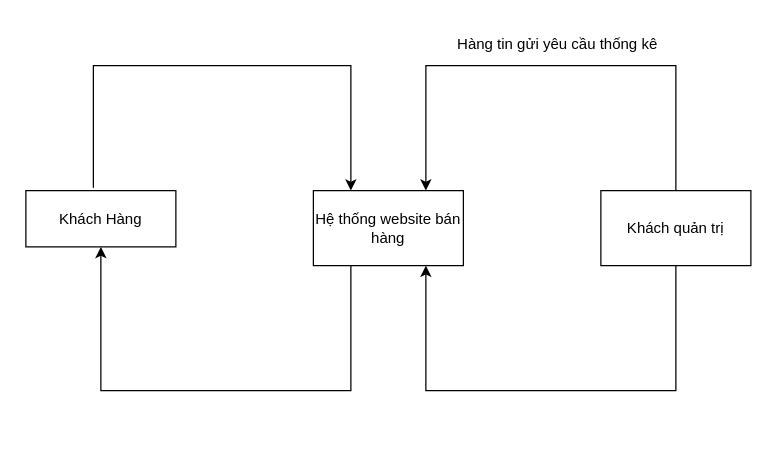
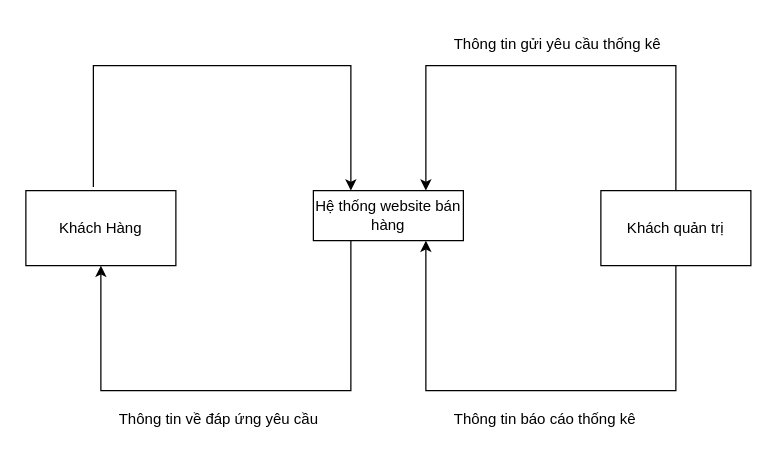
(558, 44) -> (558, 44)
(101, 219) -> (101, 228)
(388, 228) -> (388, 216)
none -> (218, 419)
none -> (544, 419)
